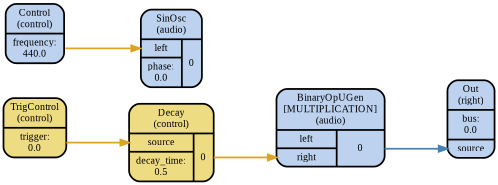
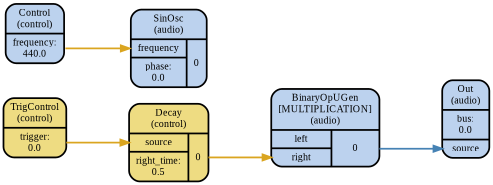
(161, 48) -> (159, 48)
(471, 100) -> (466, 100)
(161, 160) -> (159, 160)
